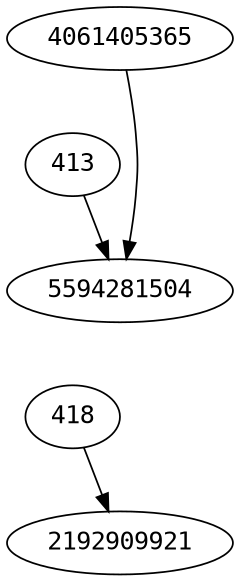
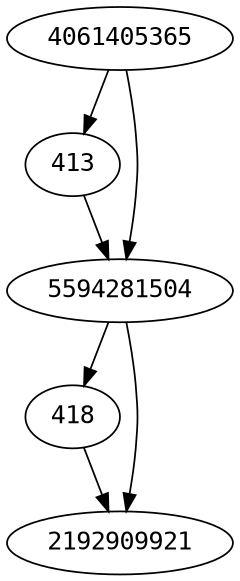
none -> (100, 93)
none -> (100, 346)
none -> (137, 408)
